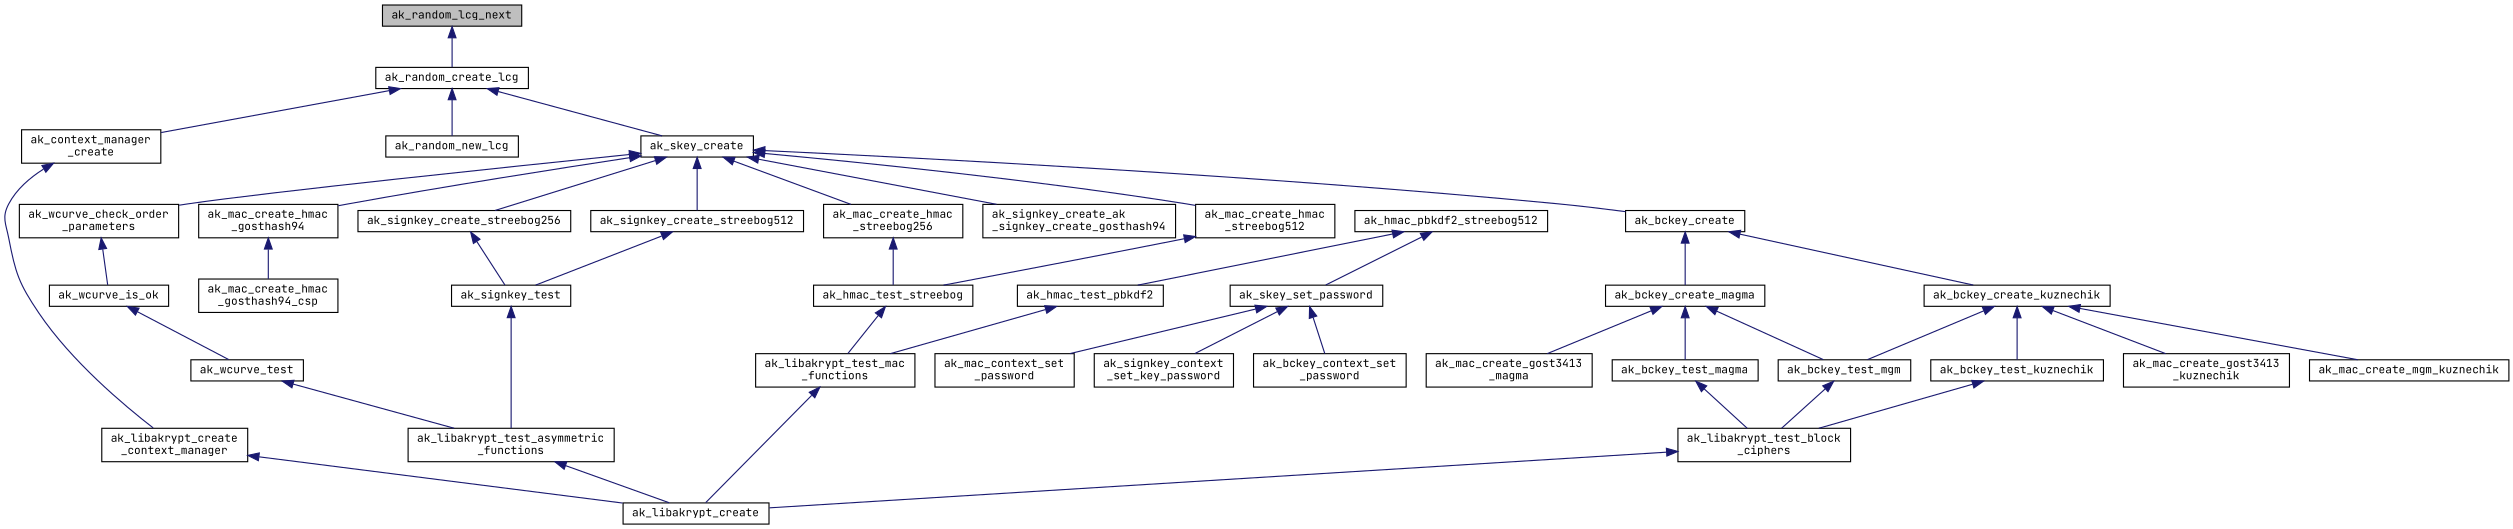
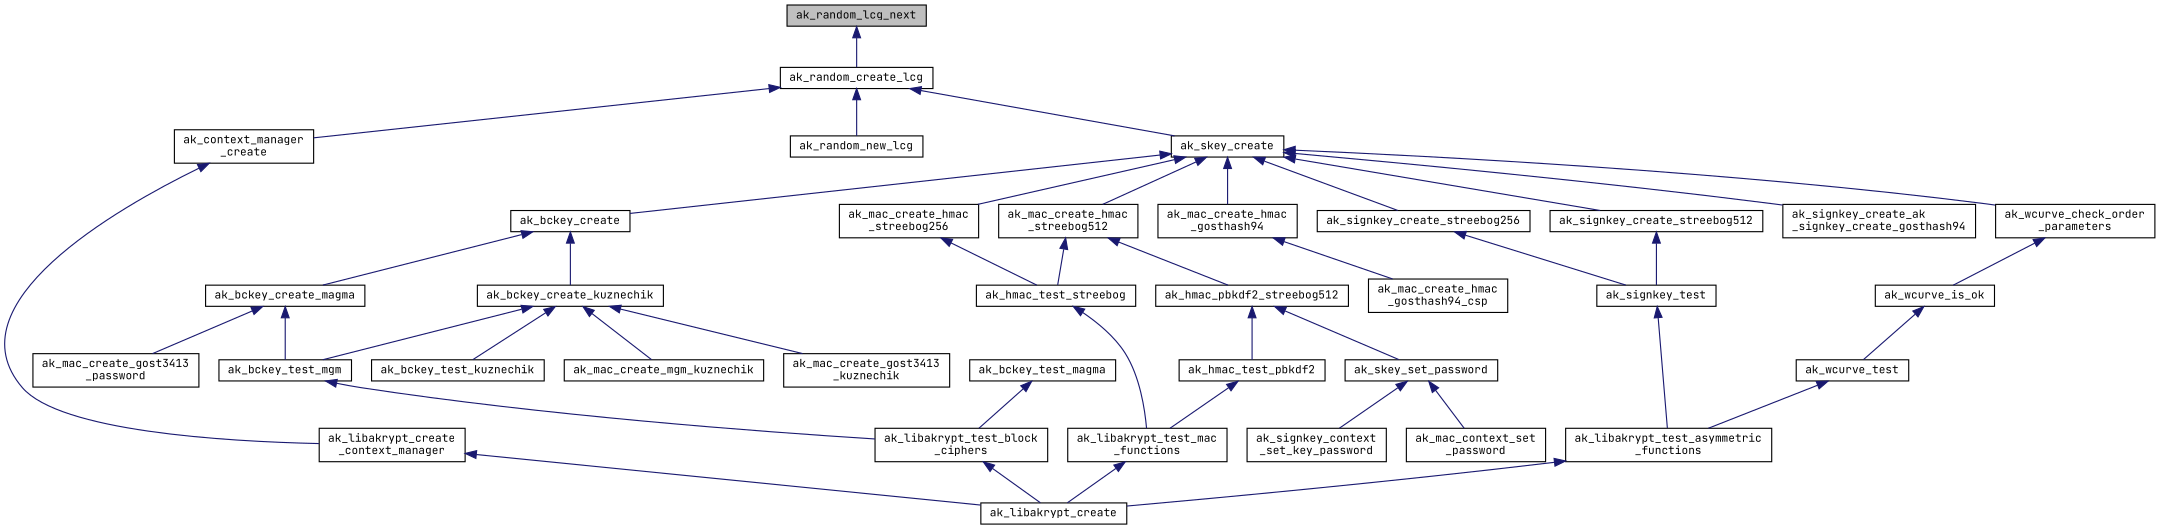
none -> (1173, 264)
(1685, 339) -> none
(1330, 370) -> none
(1509, 370) -> (116, 370)
(1896, 406) -> none
